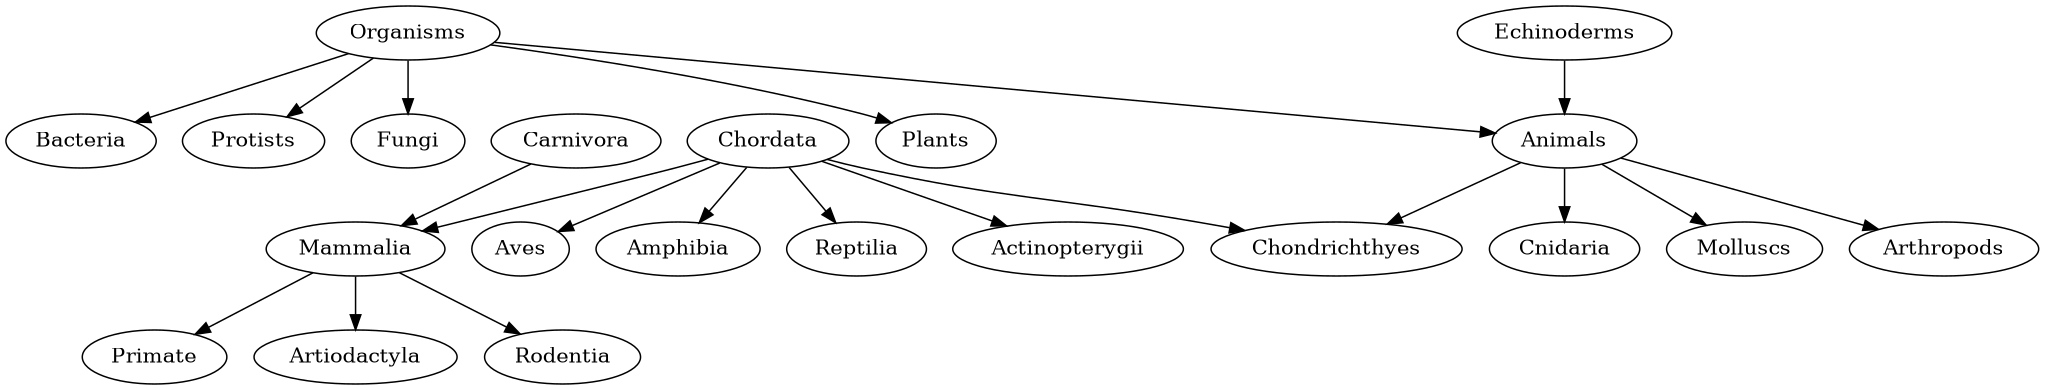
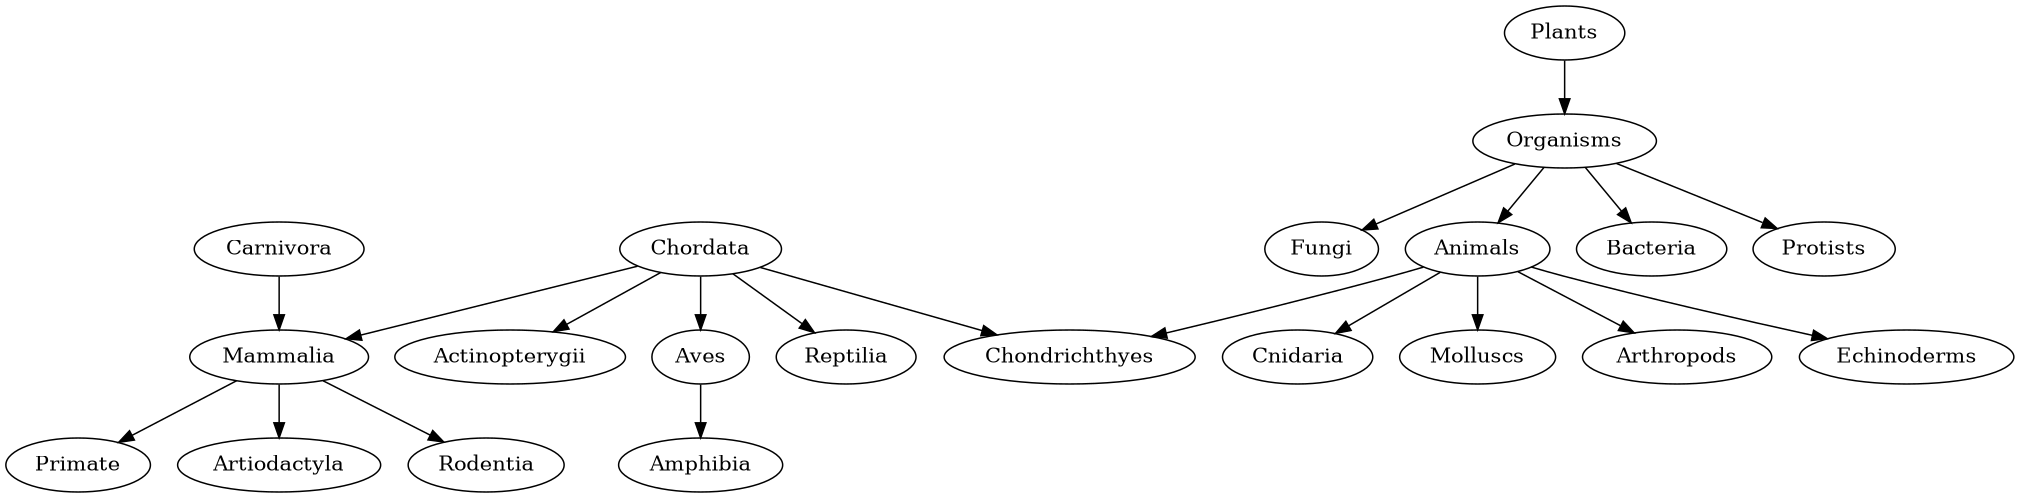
(685, 76) -> (1565, 80)
(1564, 80) -> (1671, 303)
(728, 189) -> (701, 404)
